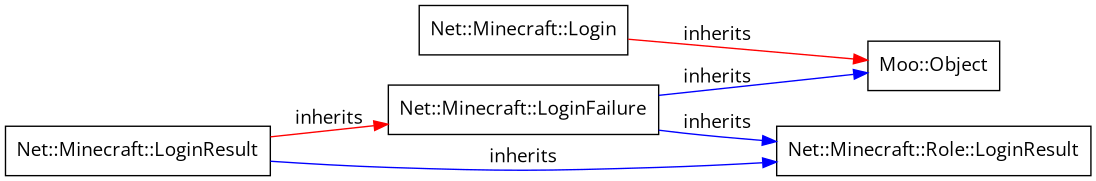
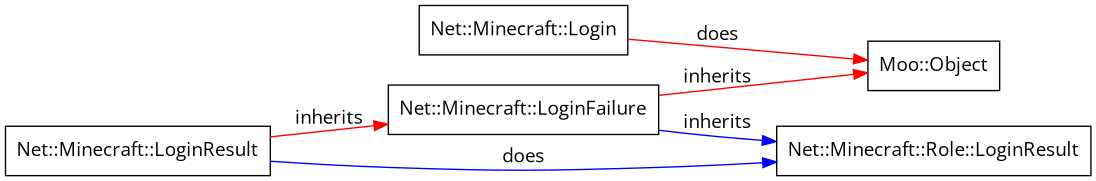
(718, 35) -> (718, 35)
(756, 85) -> (756, 85)
(524, 157) -> (524, 157)
